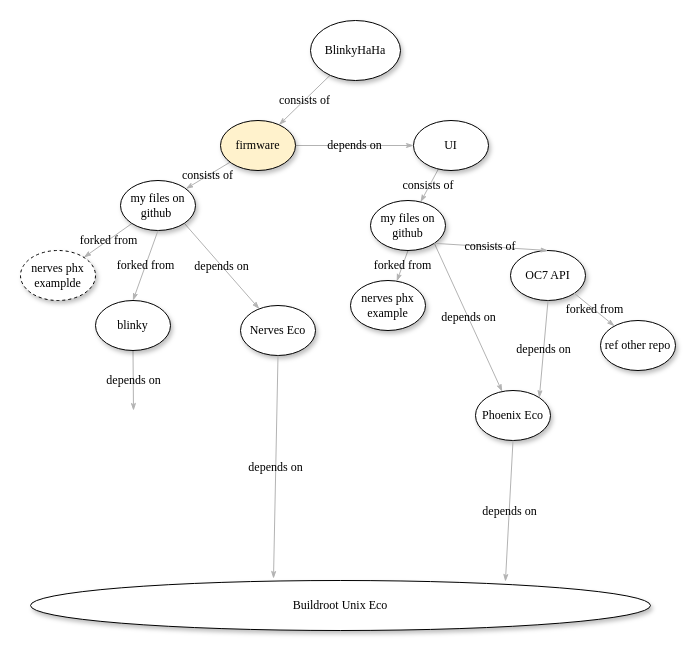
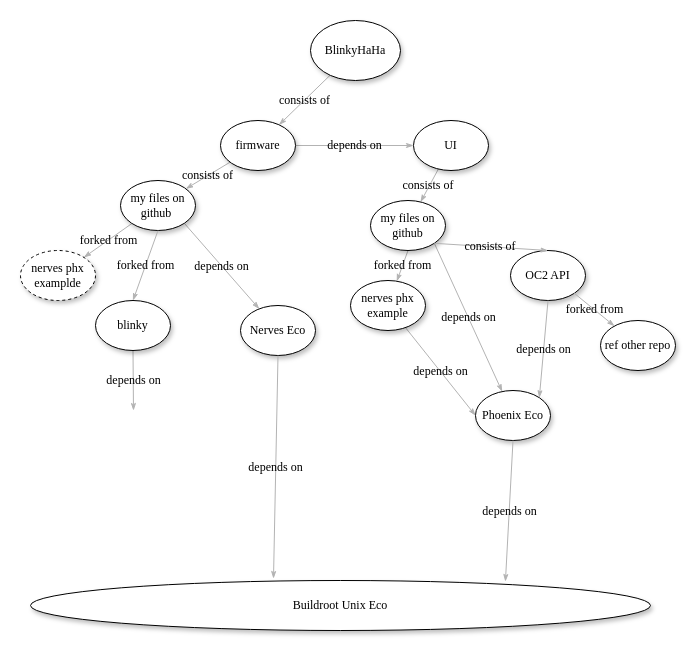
(258, 146) -> (258, 146)
(548, 276) -> (548, 276)
none -> (441, 372)
